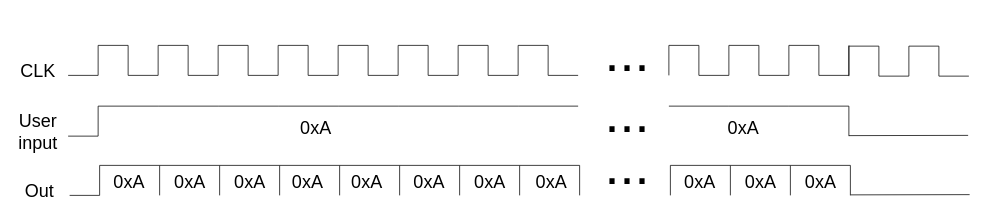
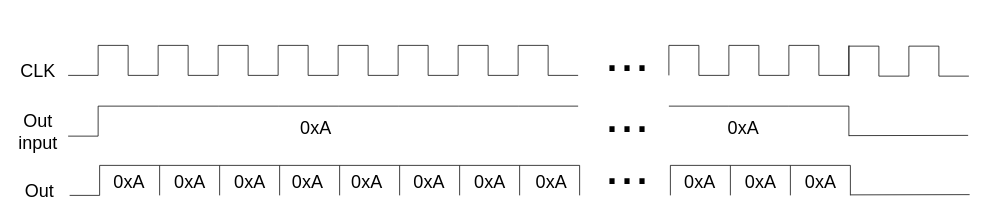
(38, 132) -> (38, 132)
